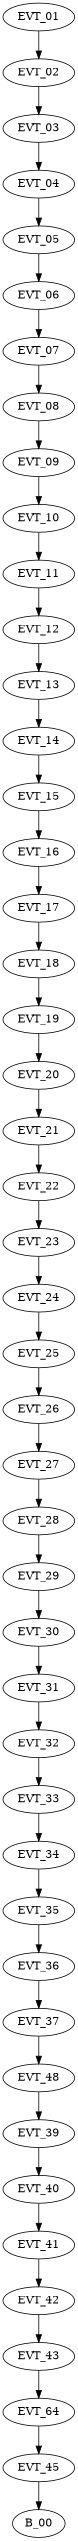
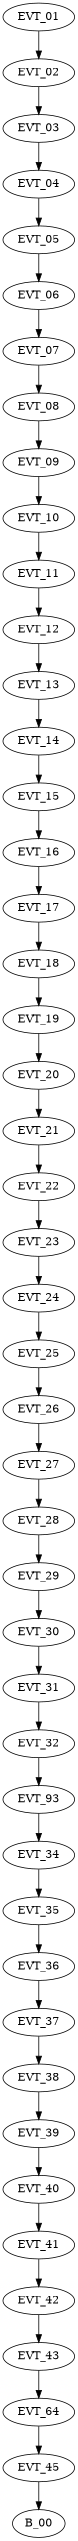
(39, 1799) -> (39, 1799)
(39, 2078) -> (39, 2078)
